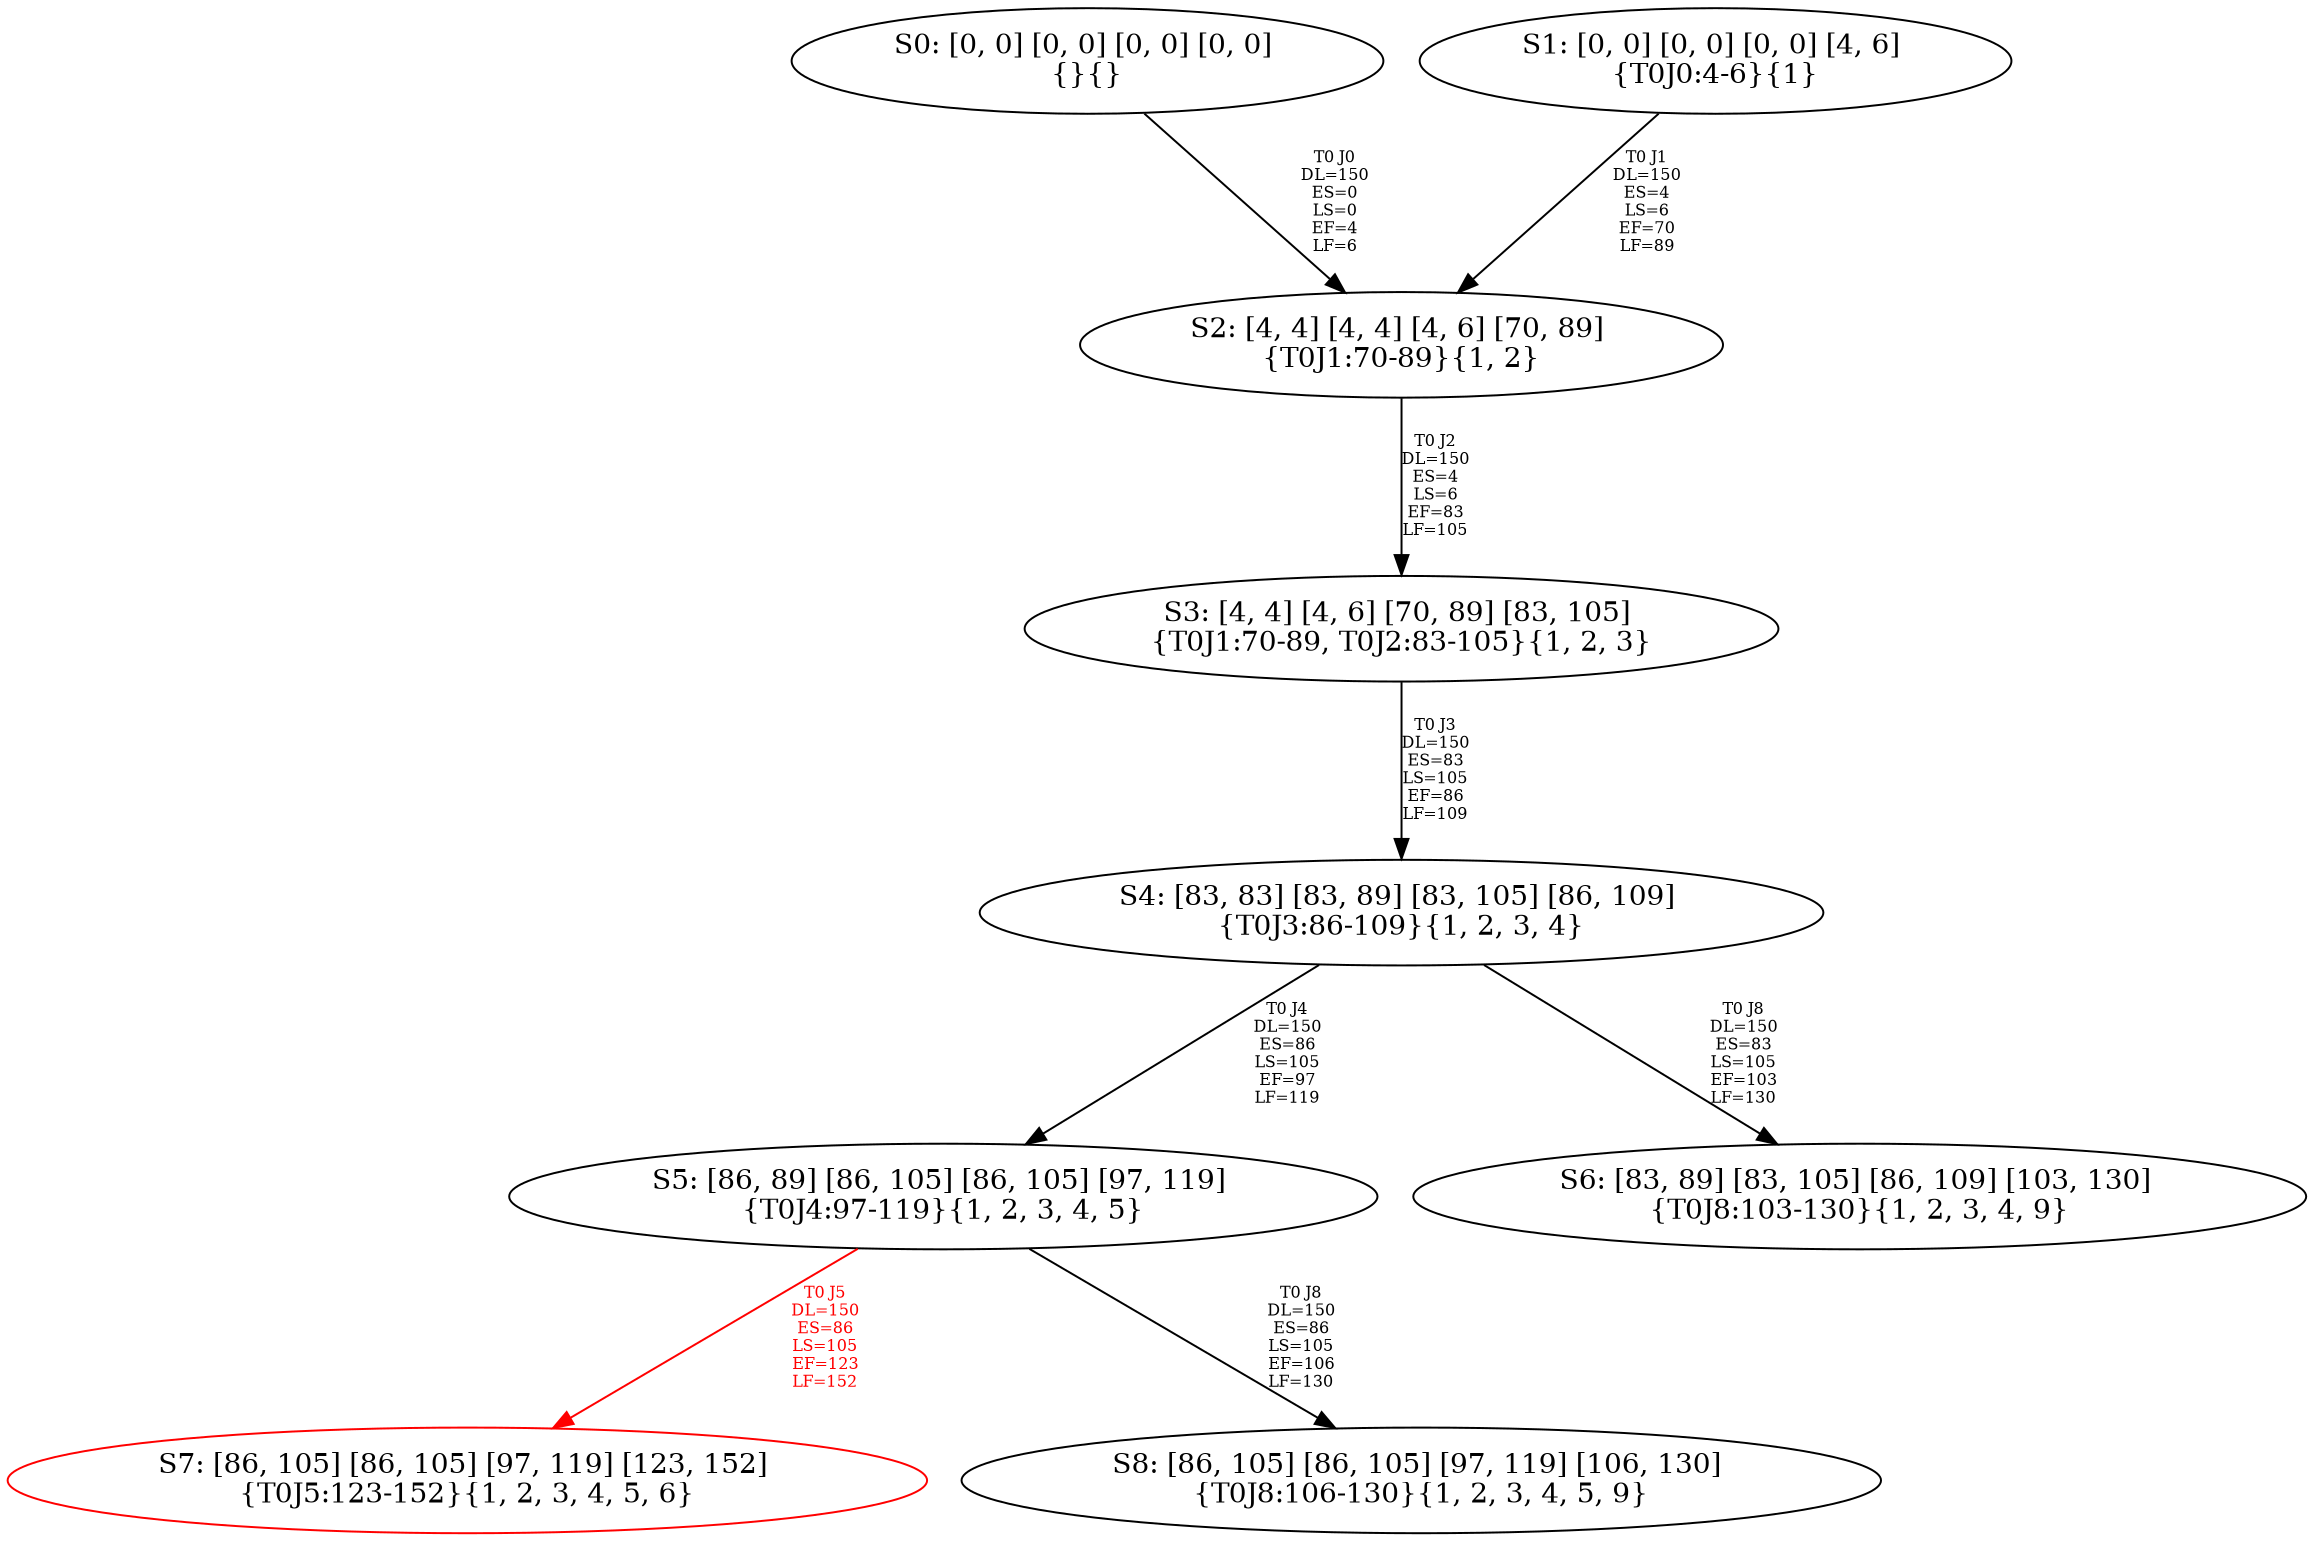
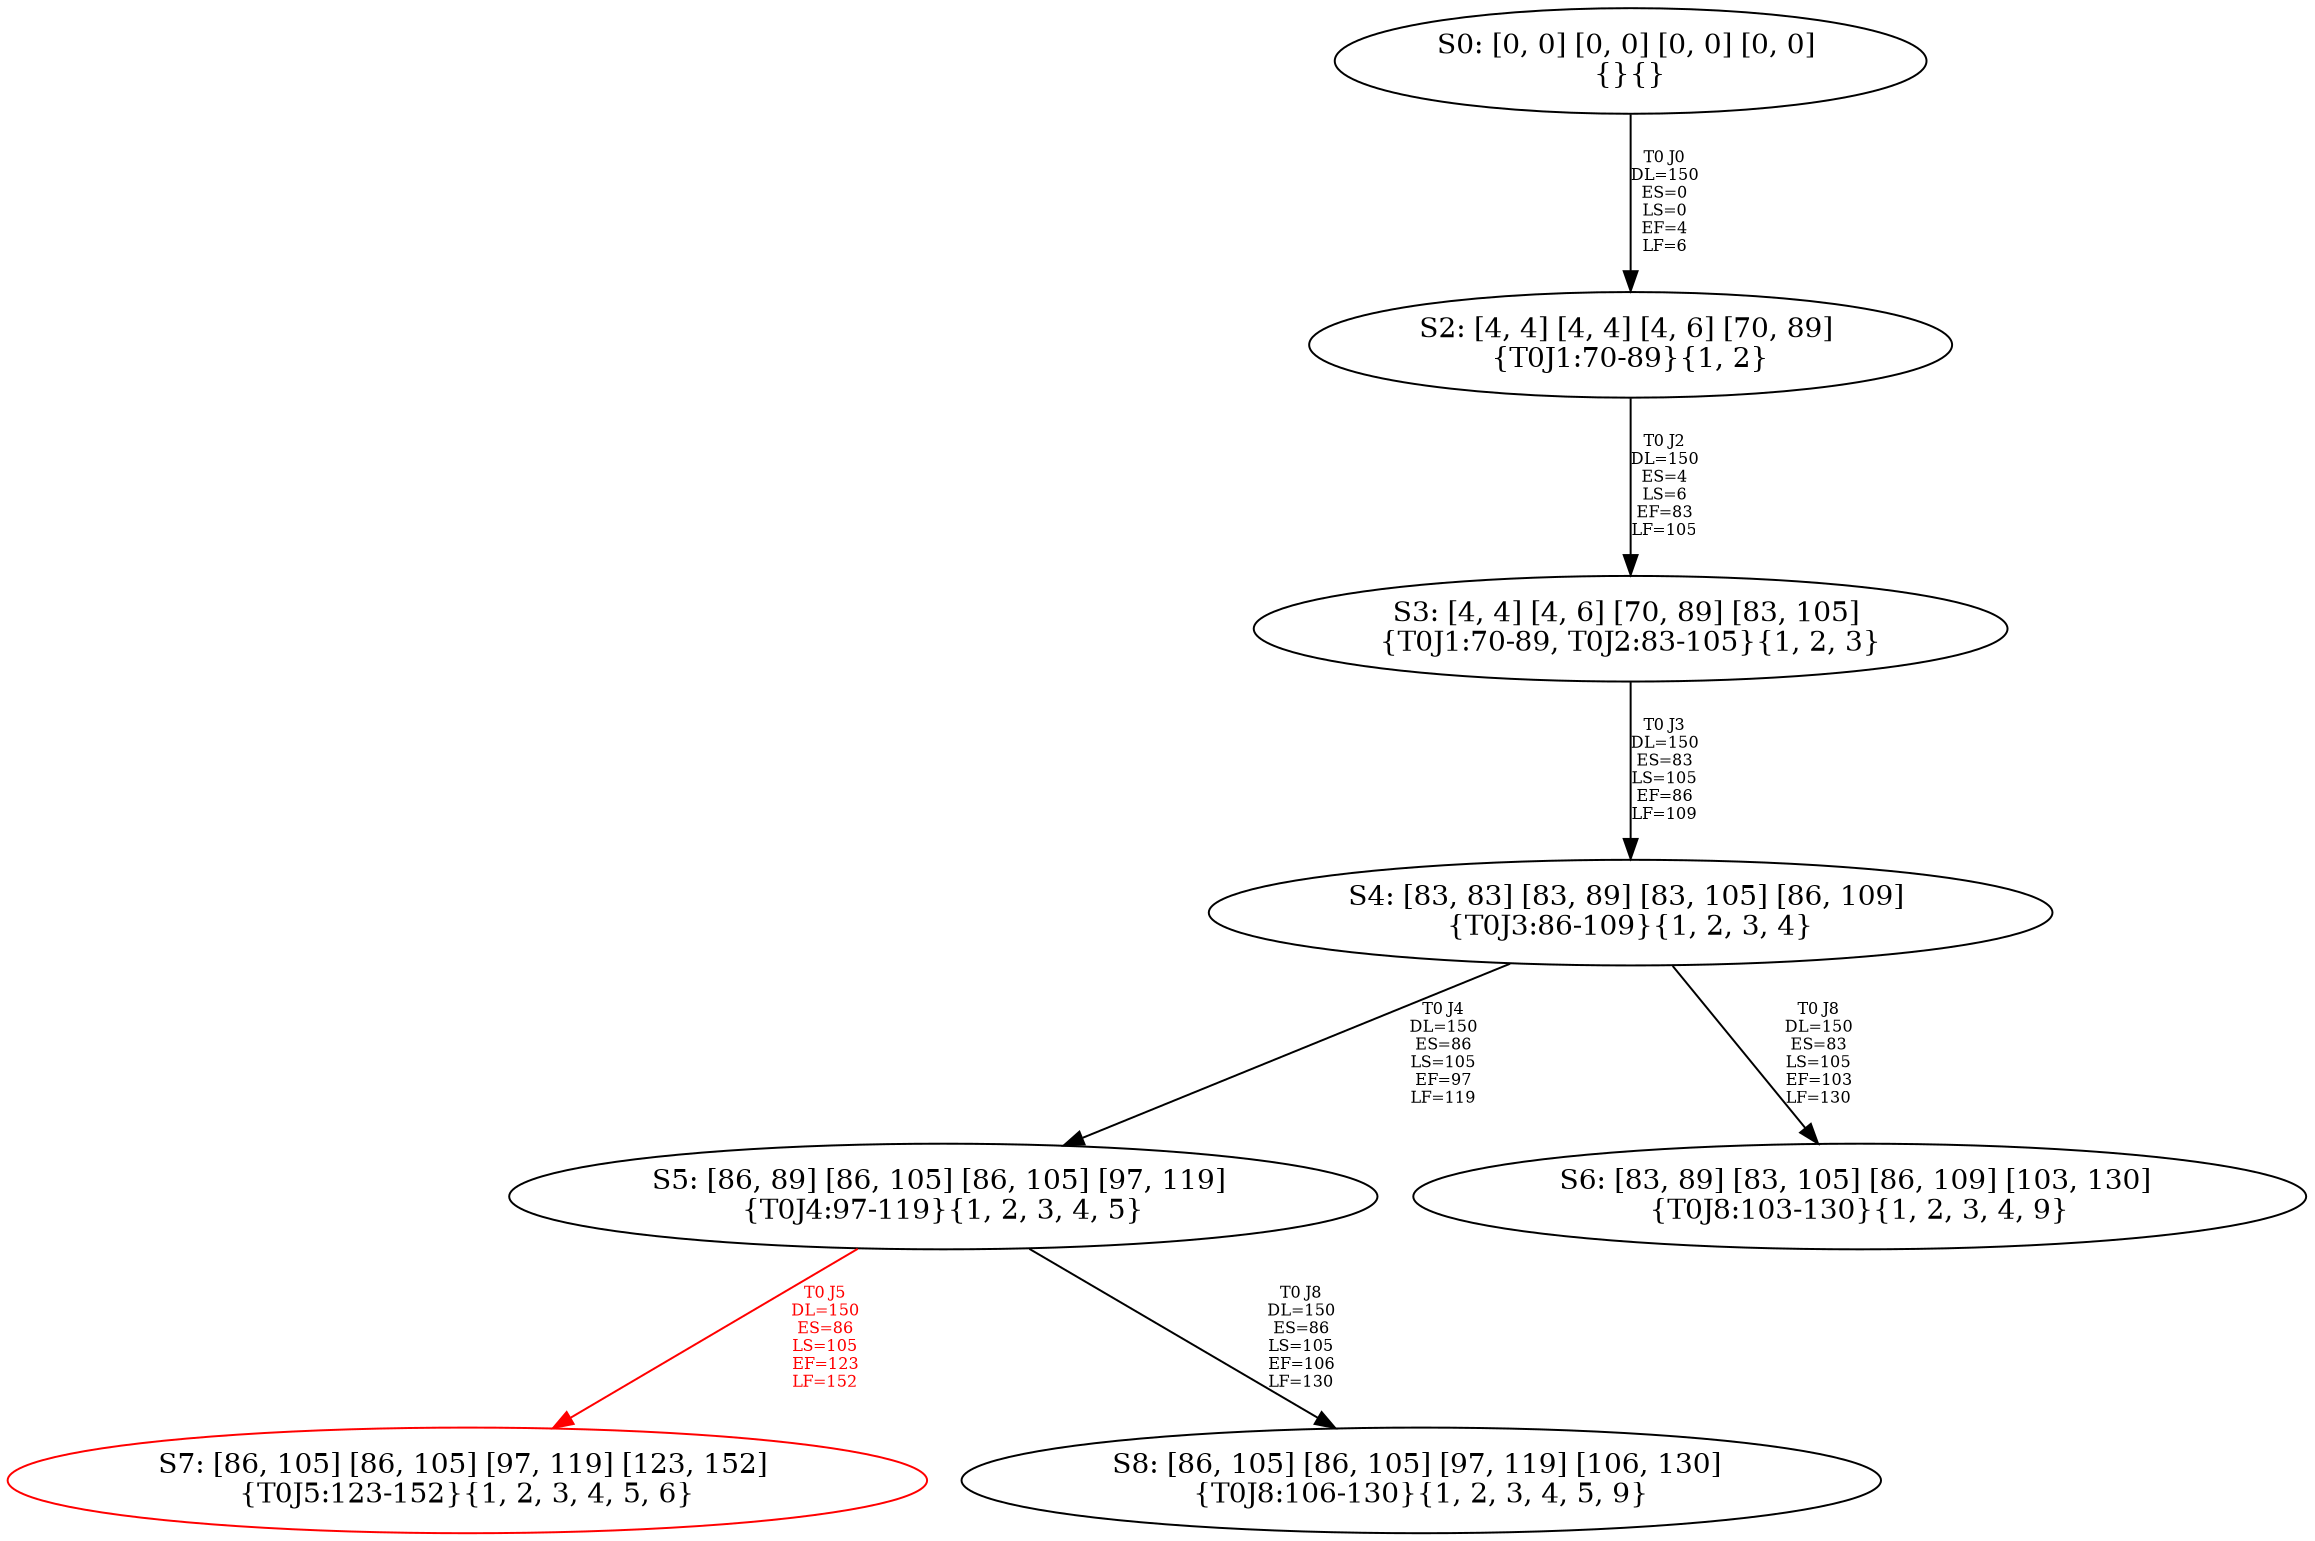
(1716, 61) -> none
